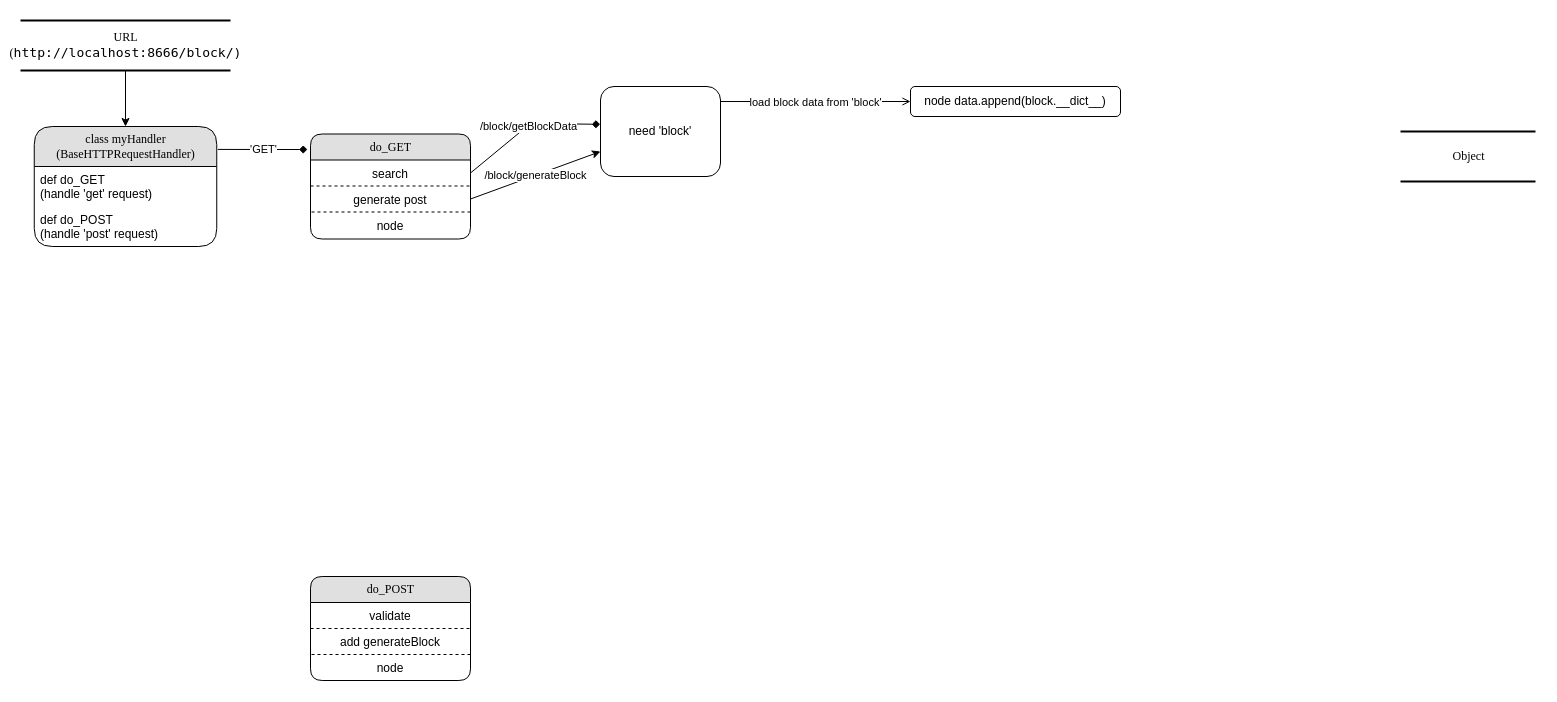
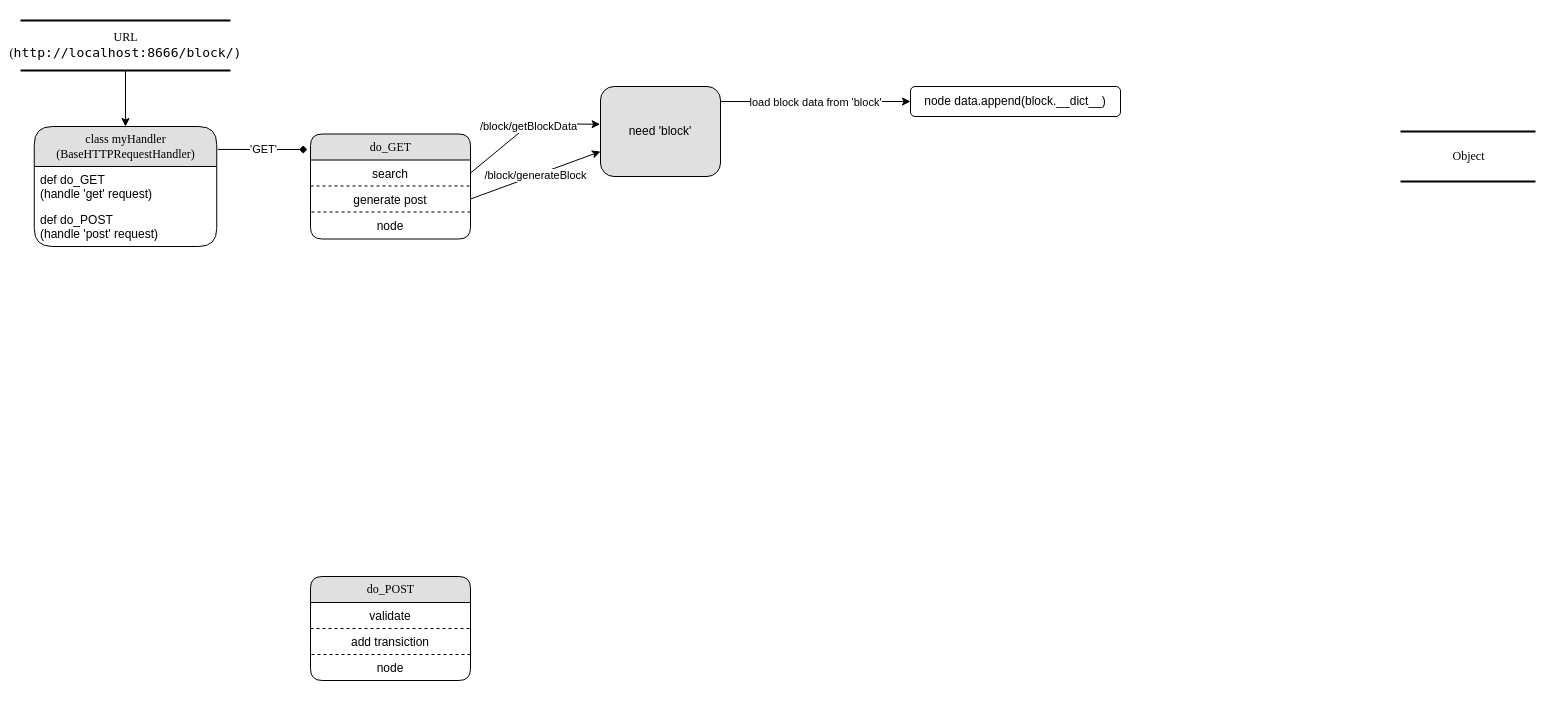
(903, 102) -> (902, 102)
(591, 124) -> (592, 124)
(661, 132) -> (661, 132)
(391, 643) -> (391, 643)
